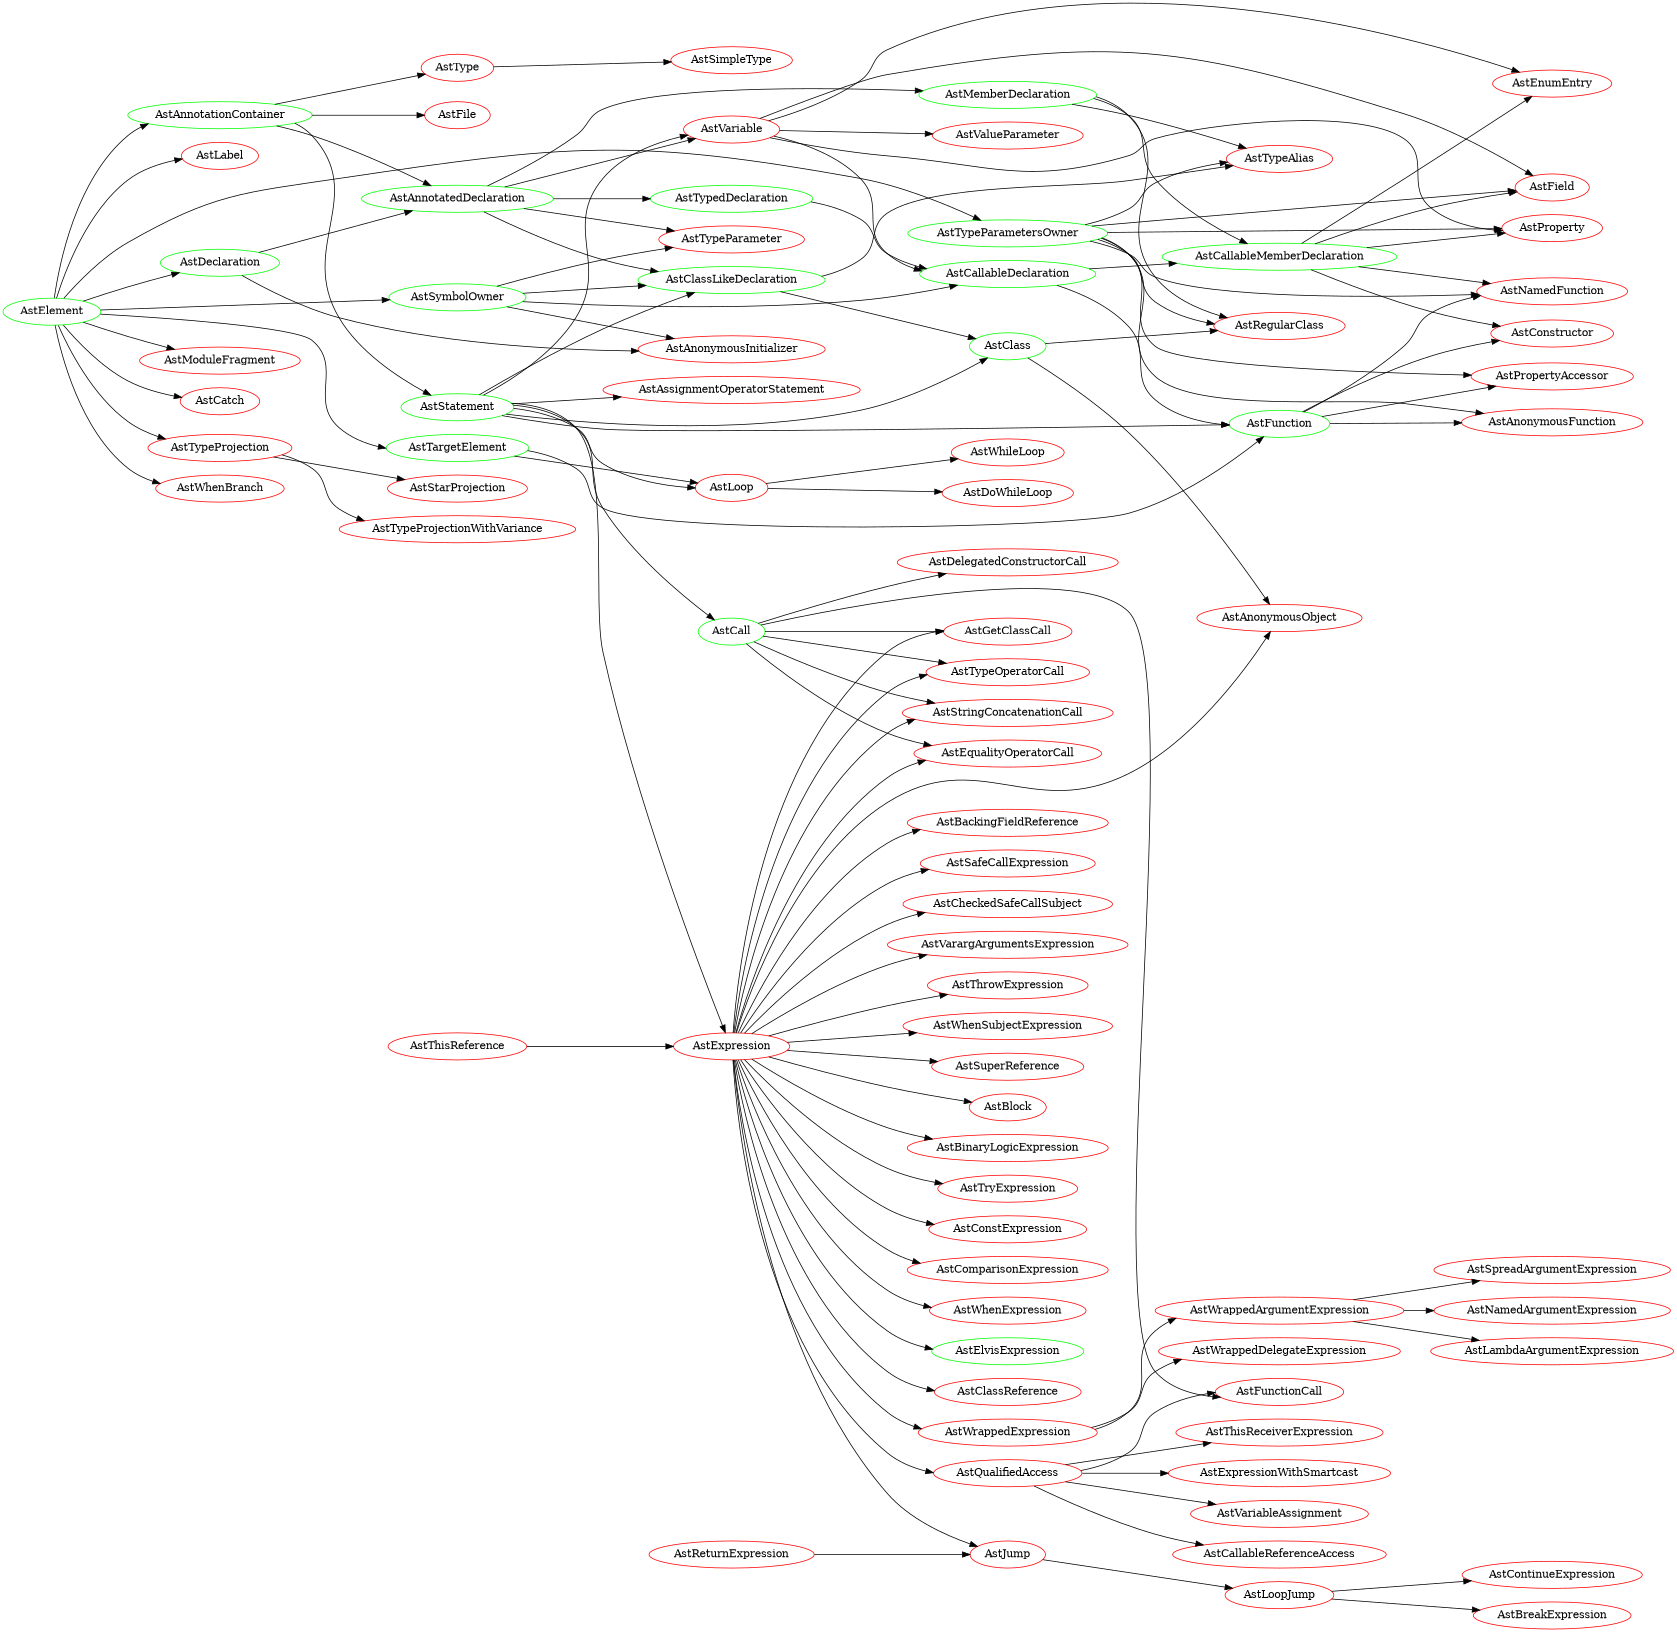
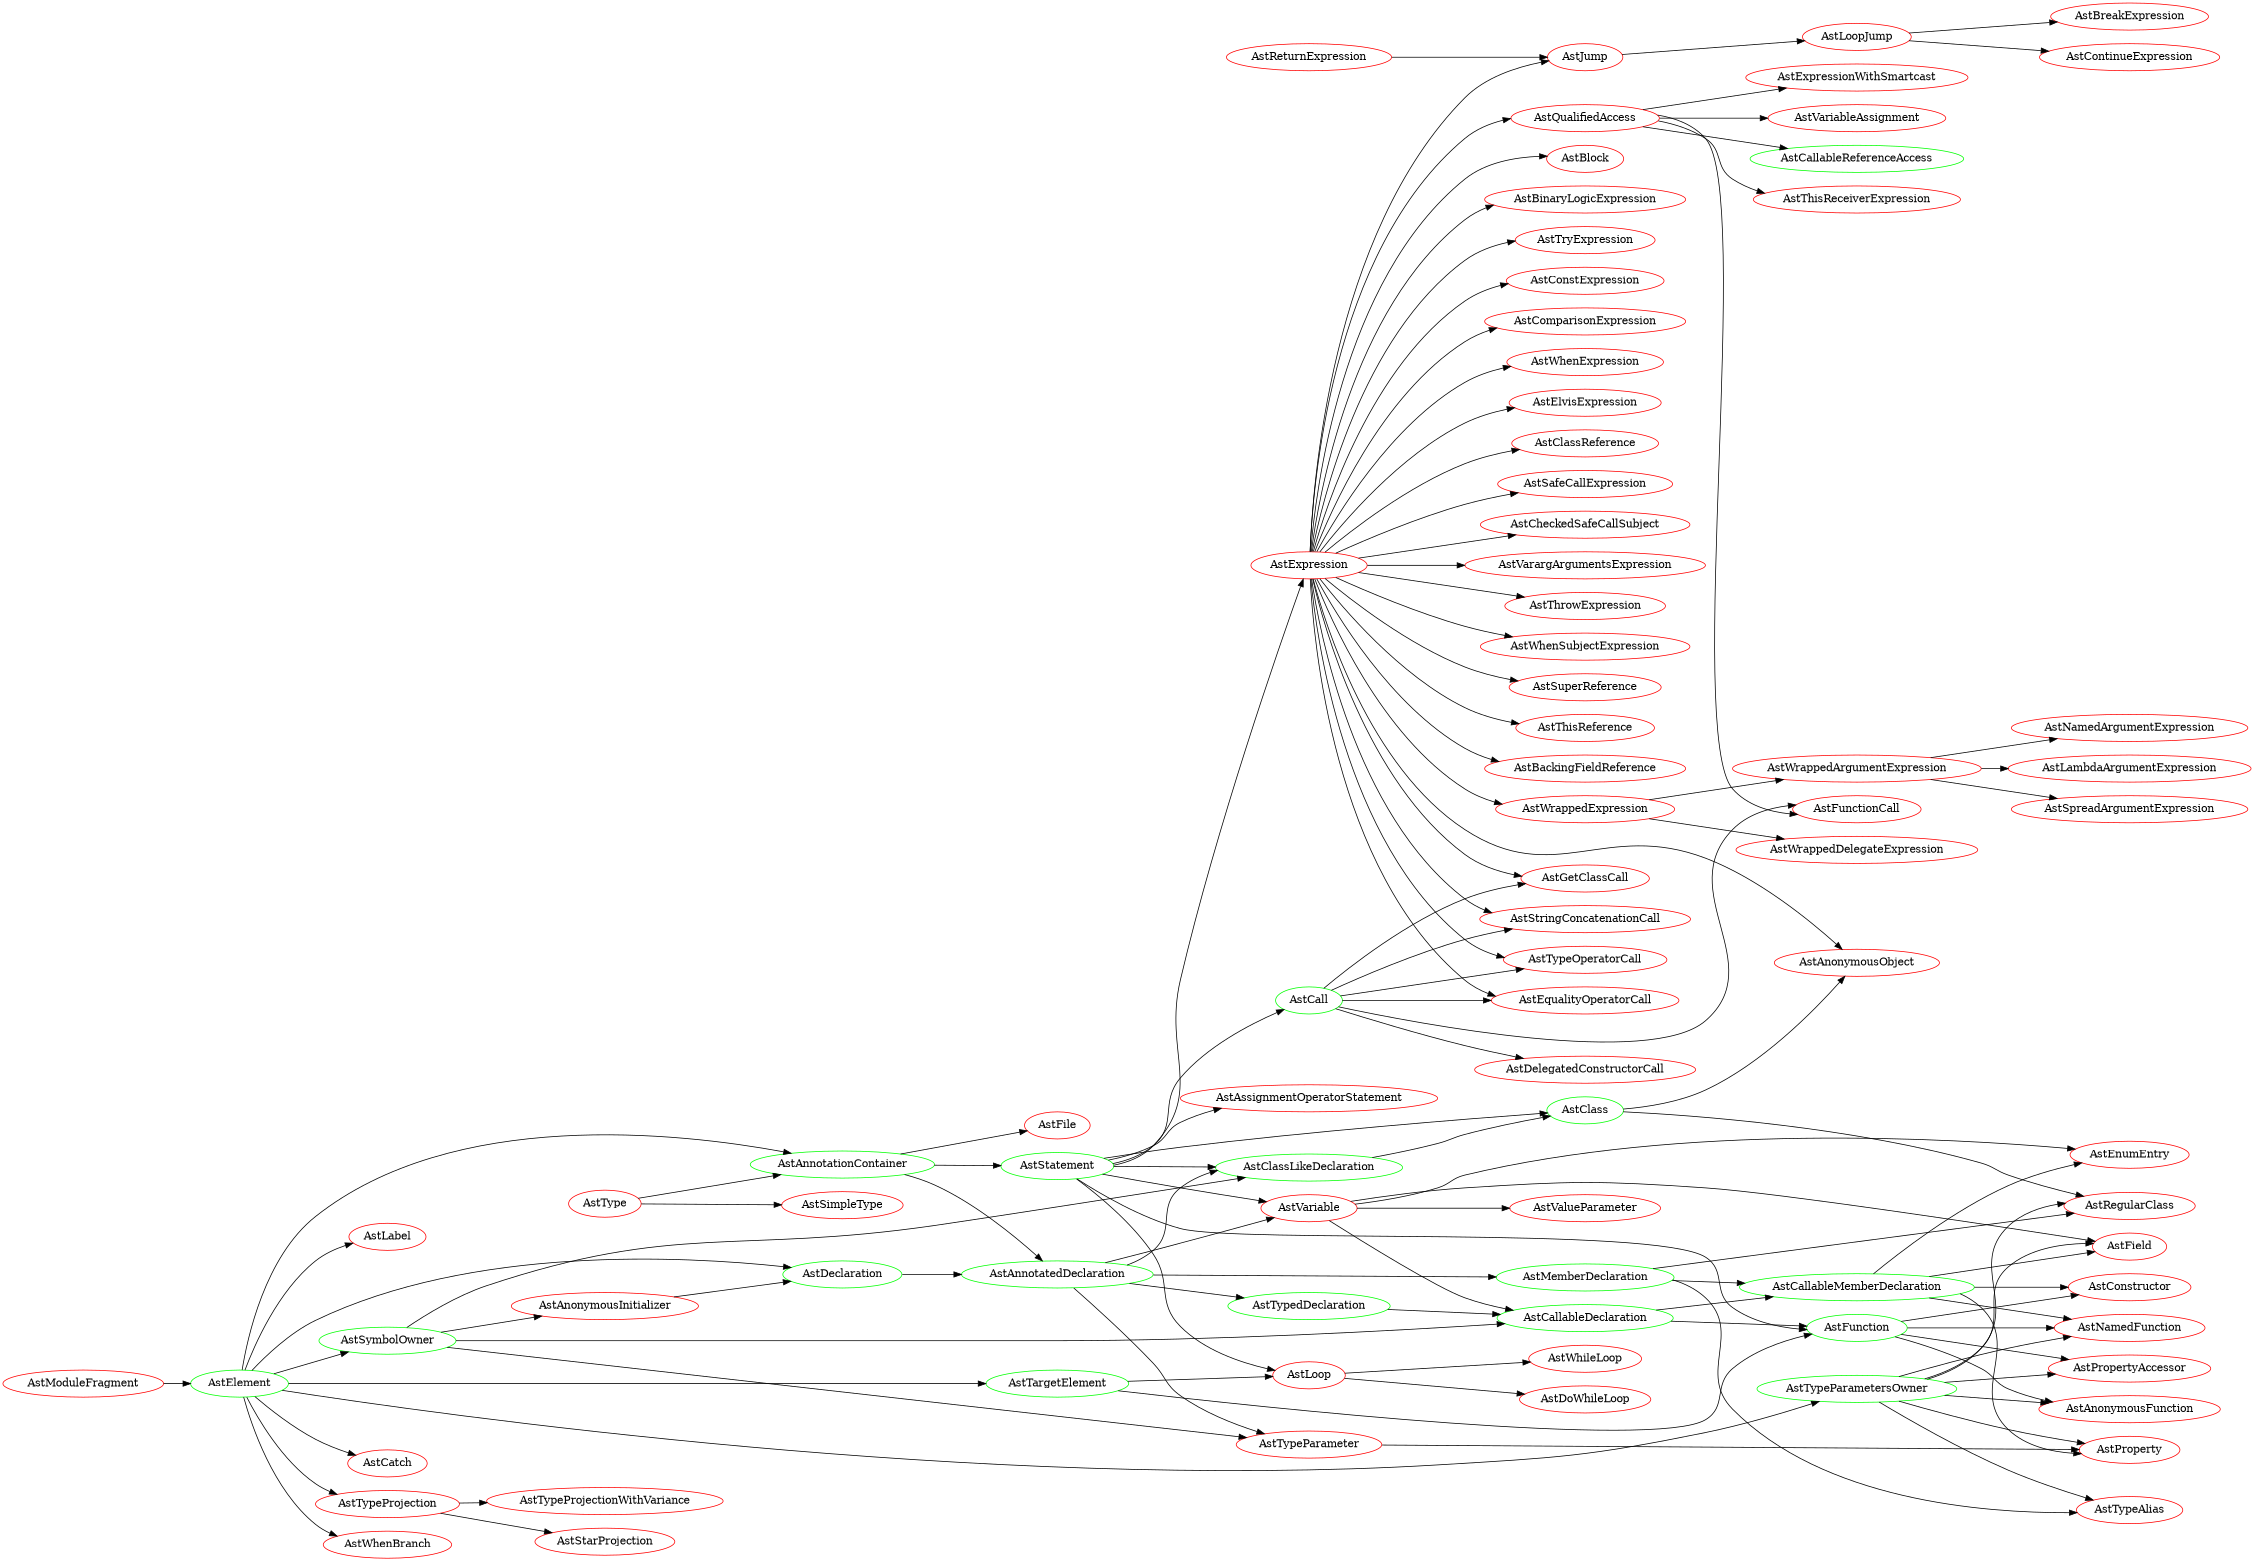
(346, 90) -> (706, 1187)
(1157, 138) -> (1727, 1447)
(1006, 188) -> none
(125, 336) -> (173, 1384)
(431, 336) -> (729, 1290)
(596, 1046) -> (1404, 667)
(1008, 1351) -> (1585, 403)
(1279, 1554) -> (1857, 159)
